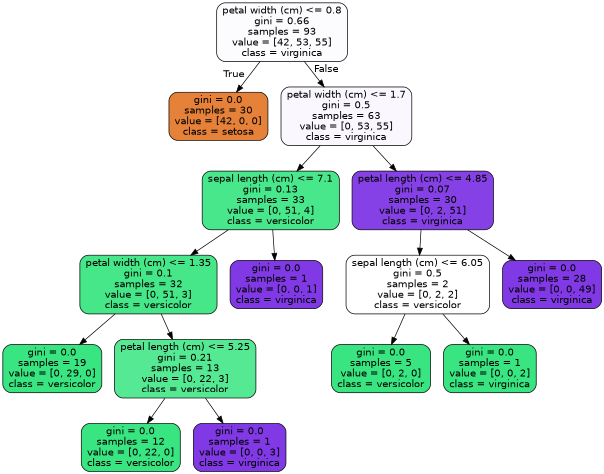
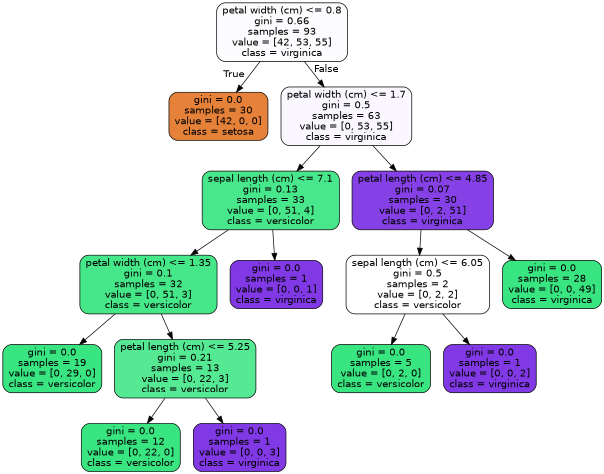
(552, 285) -> (552, 285)
(490, 369) -> (490, 369)
